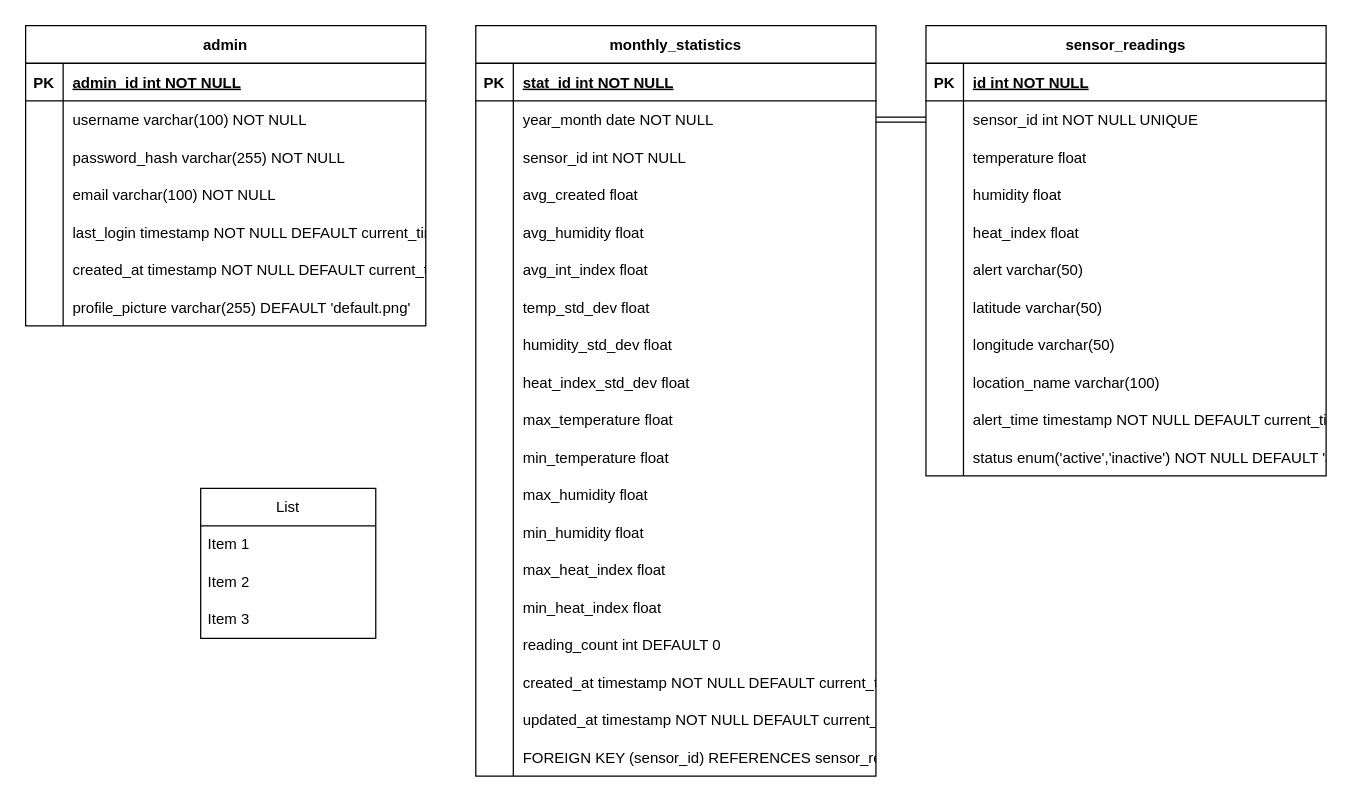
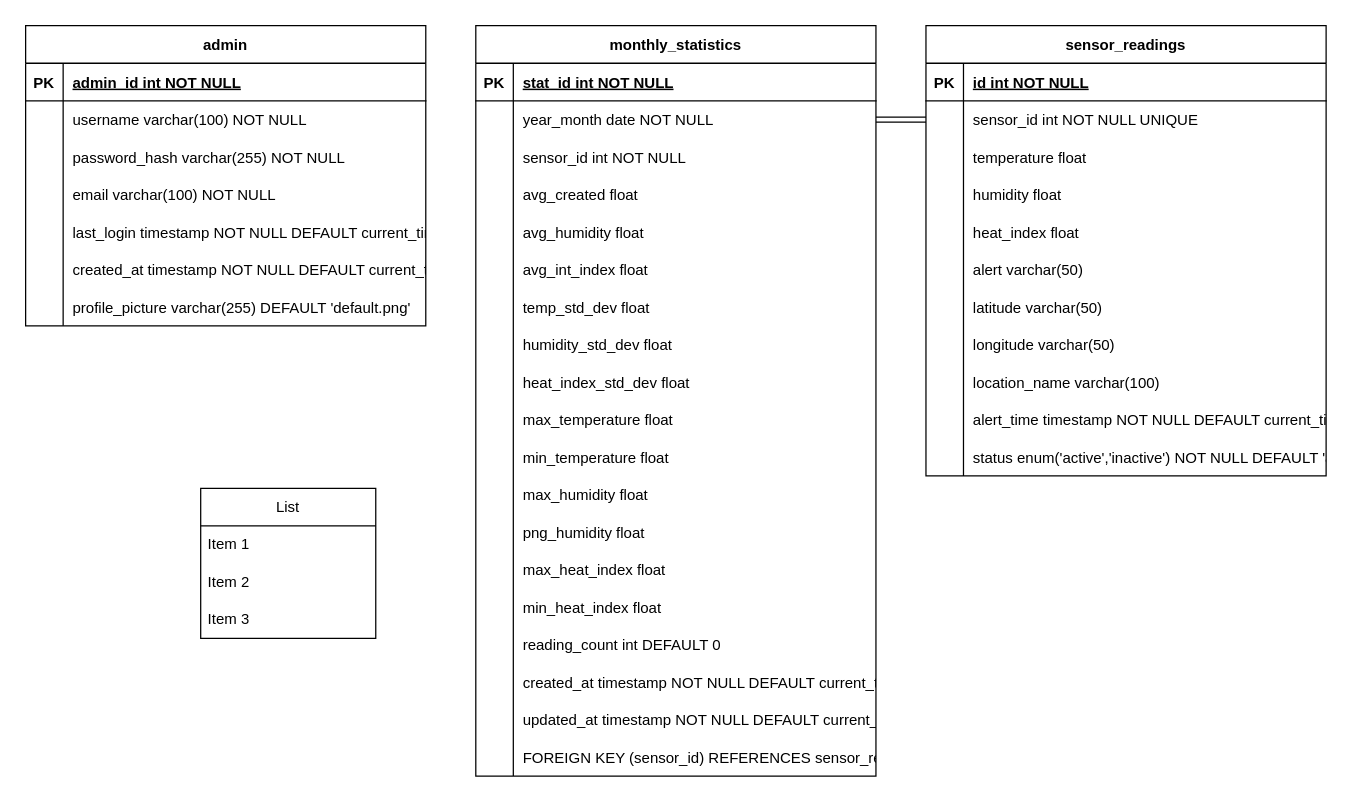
(588, 533) -> (590, 533)
